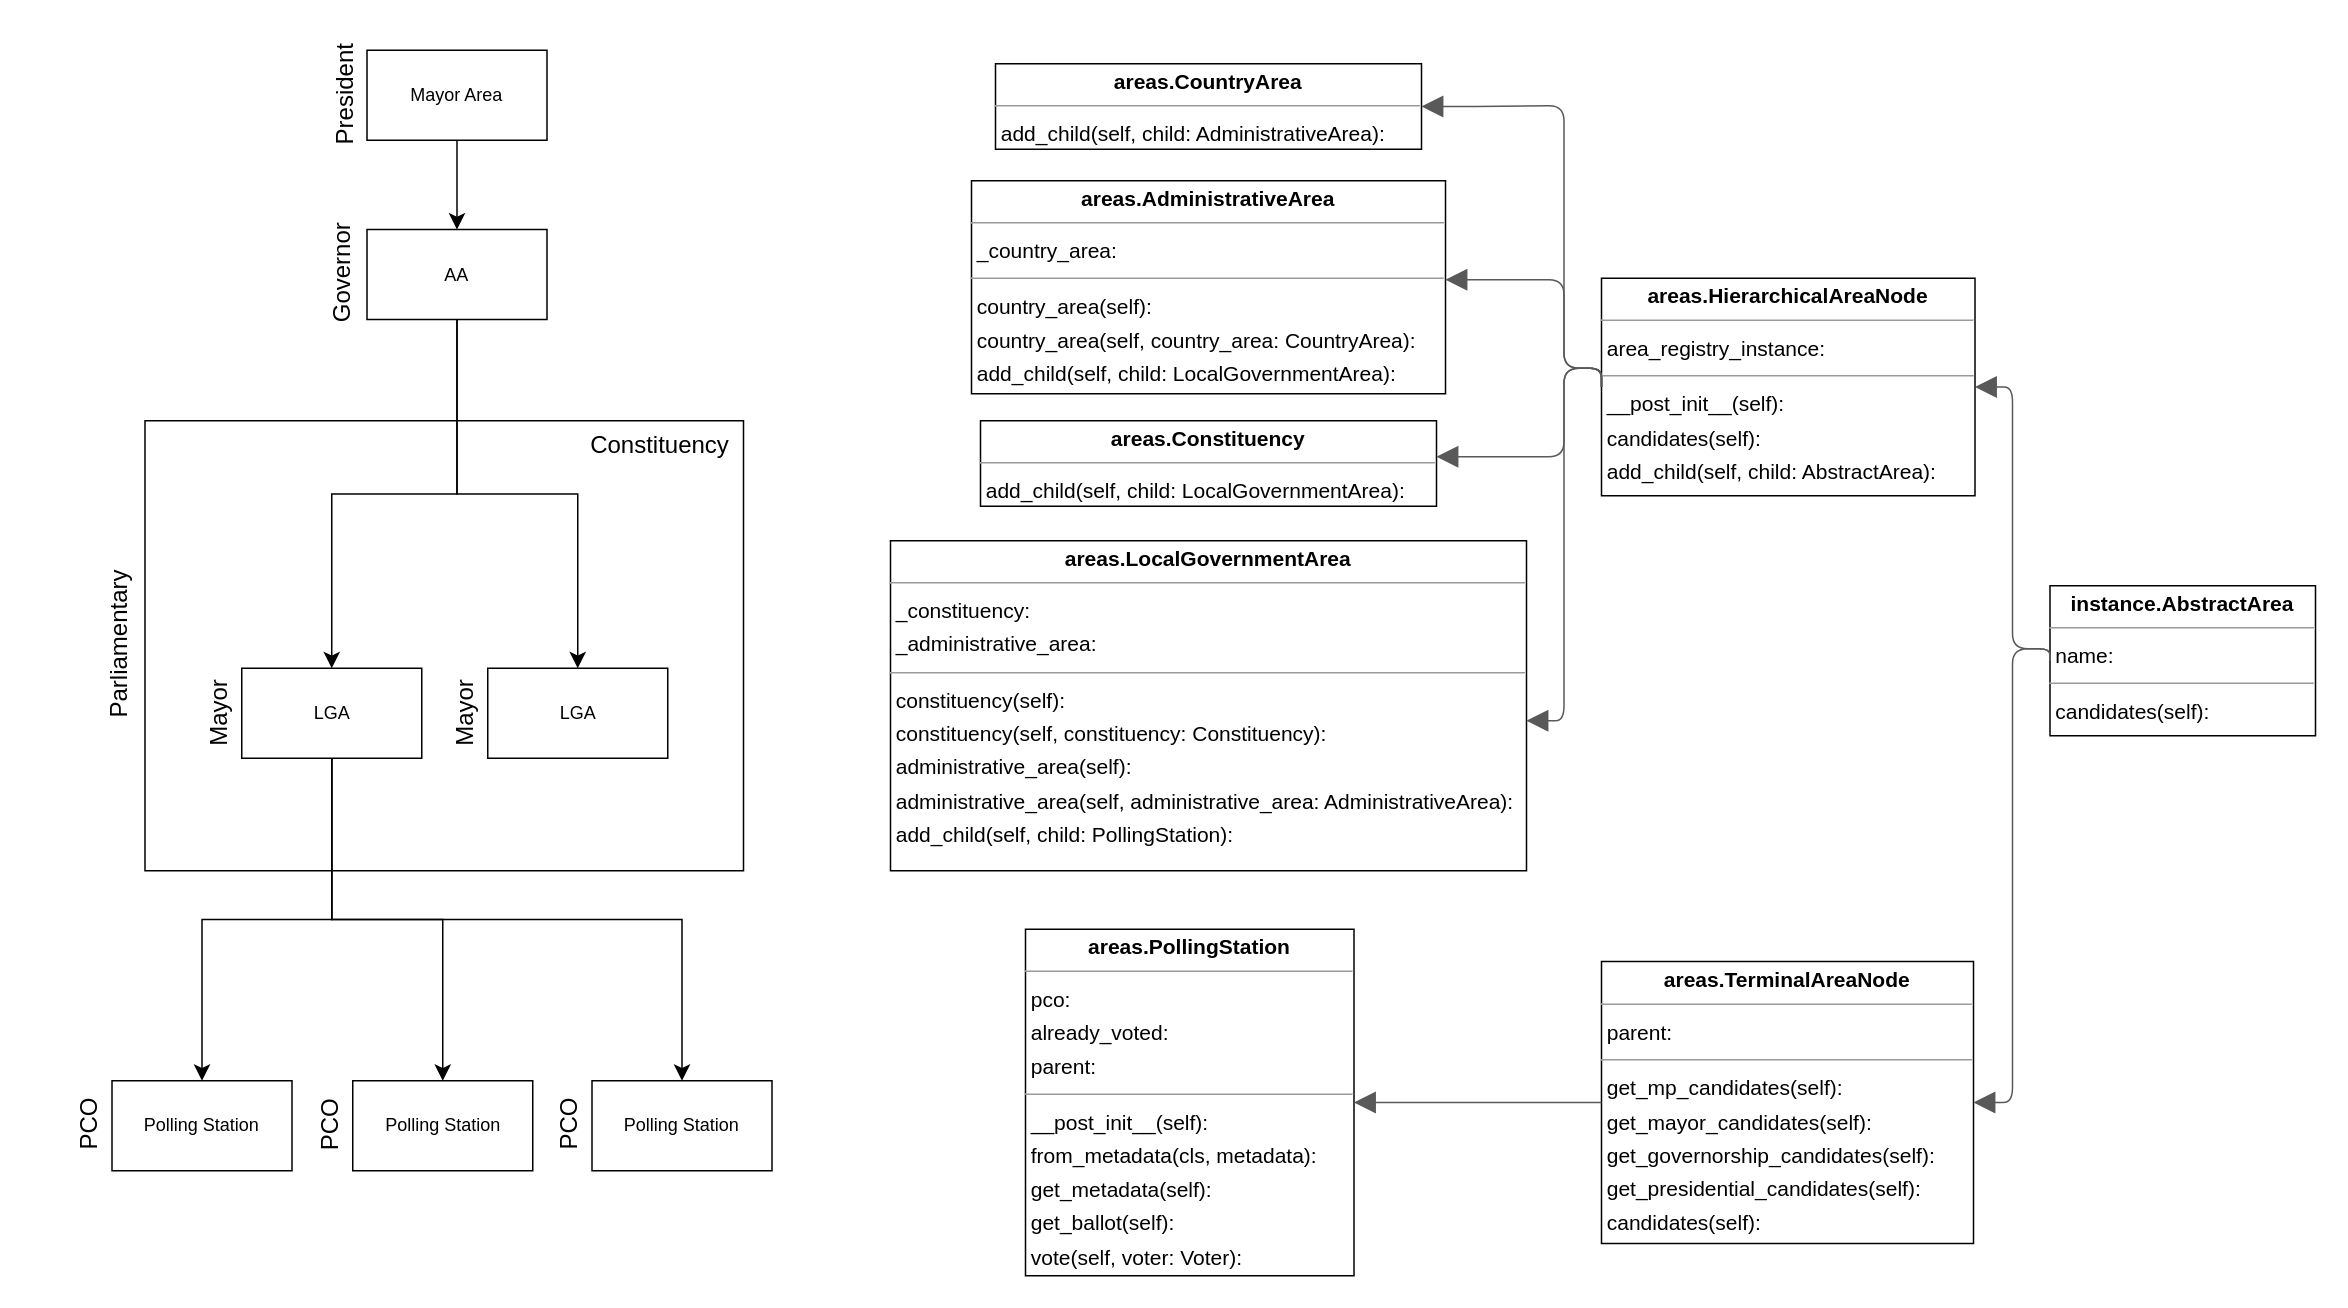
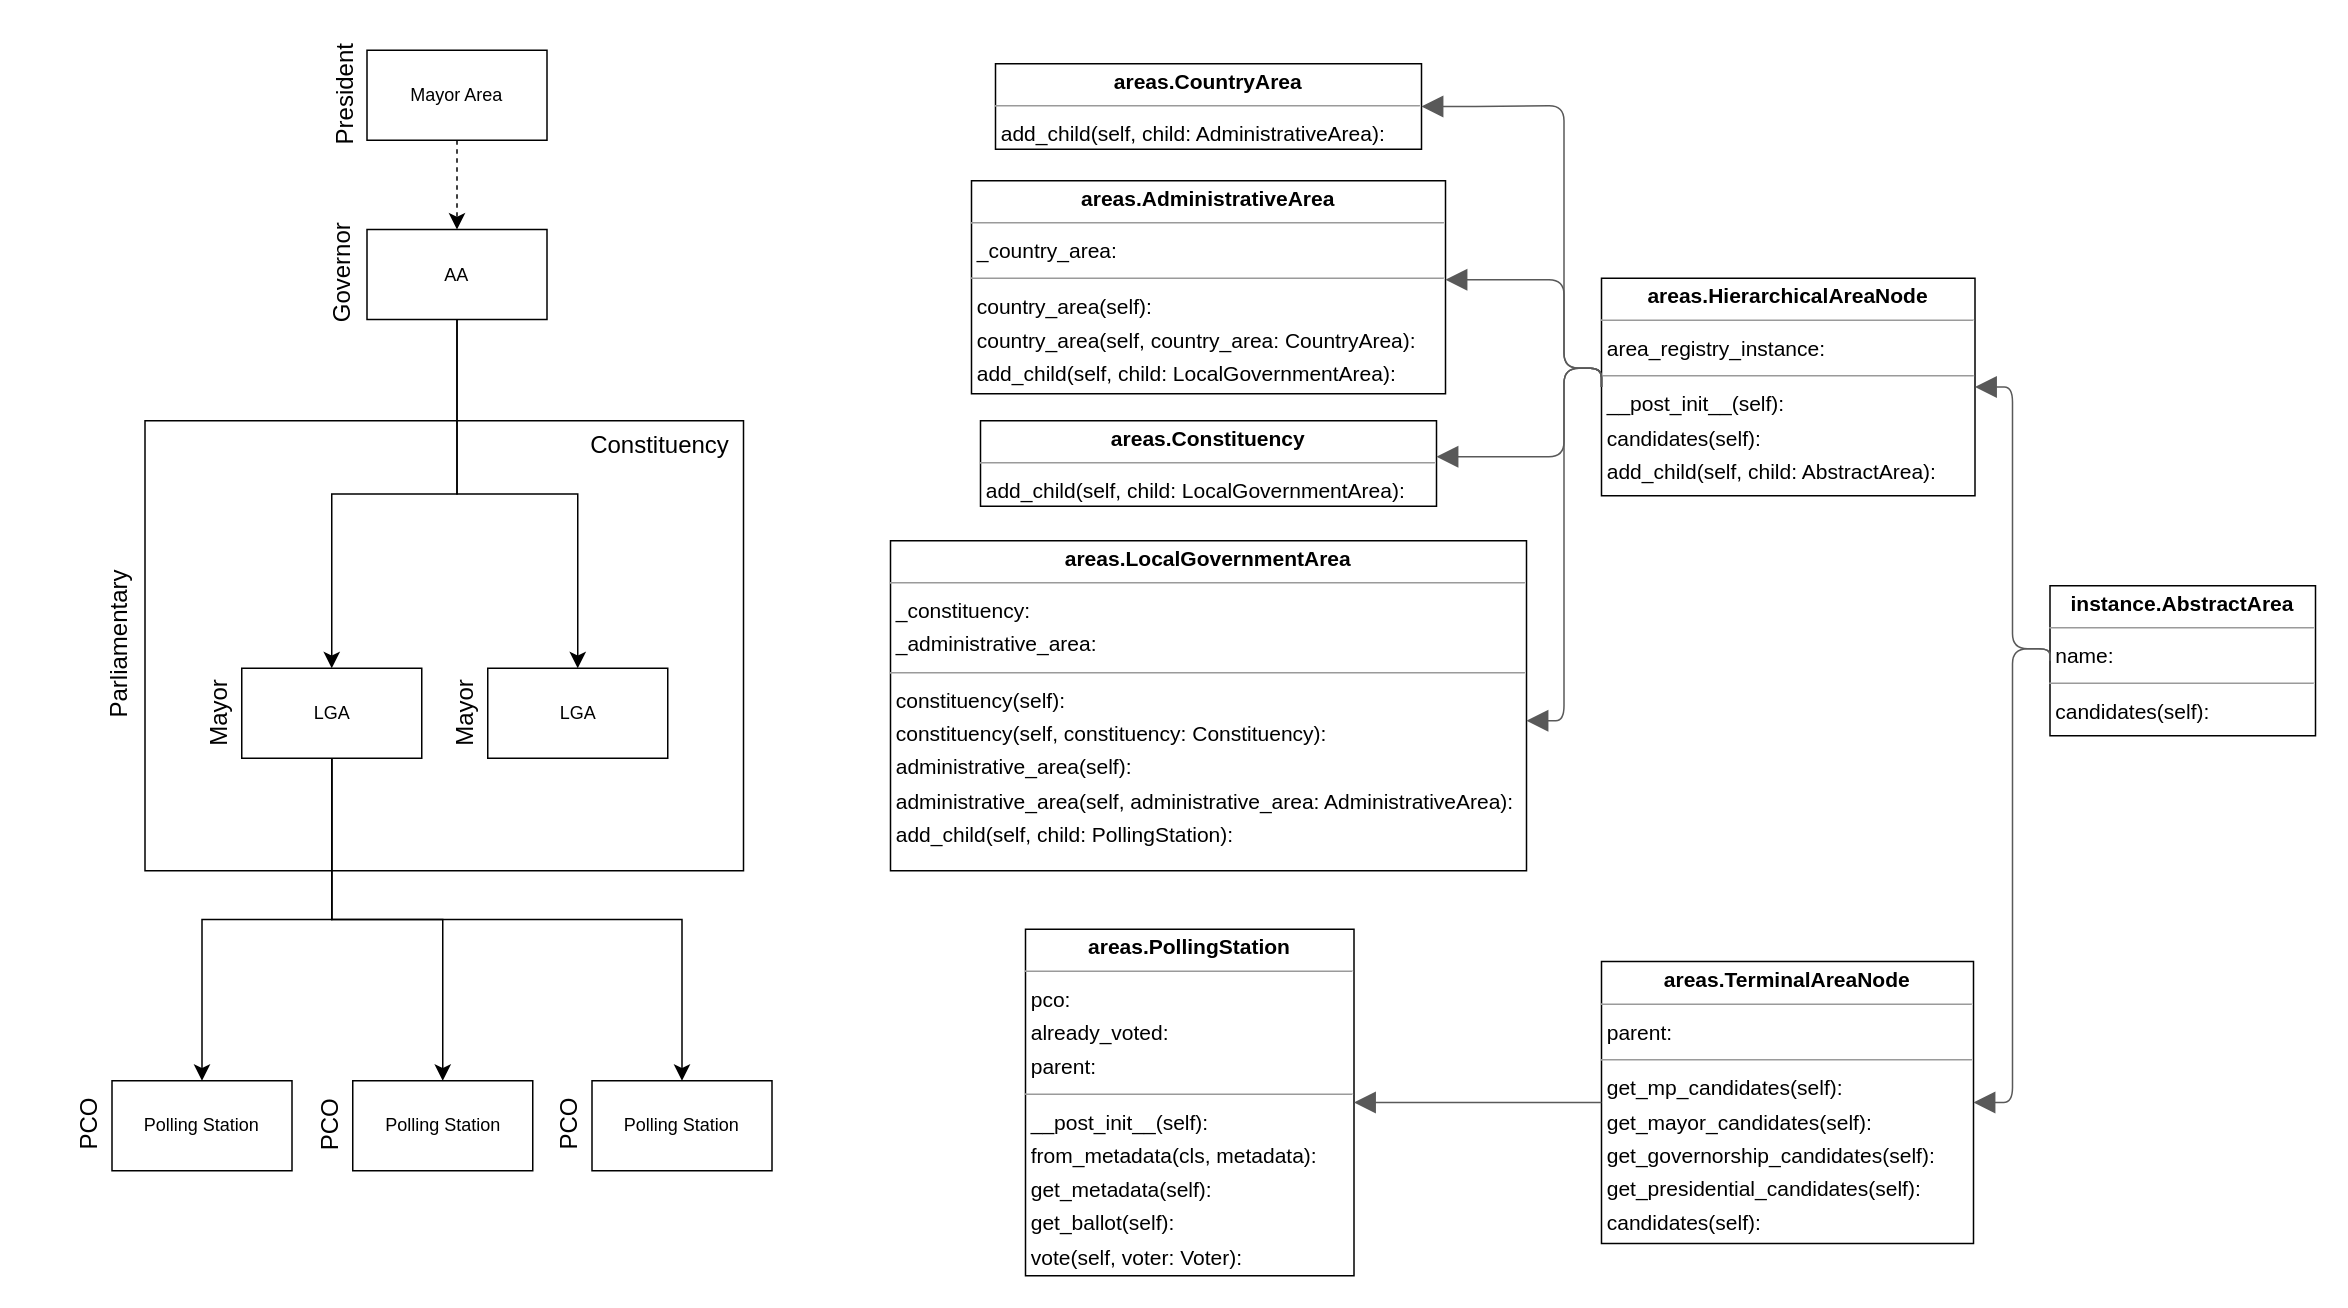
(457, 177) -> (457, 177)
